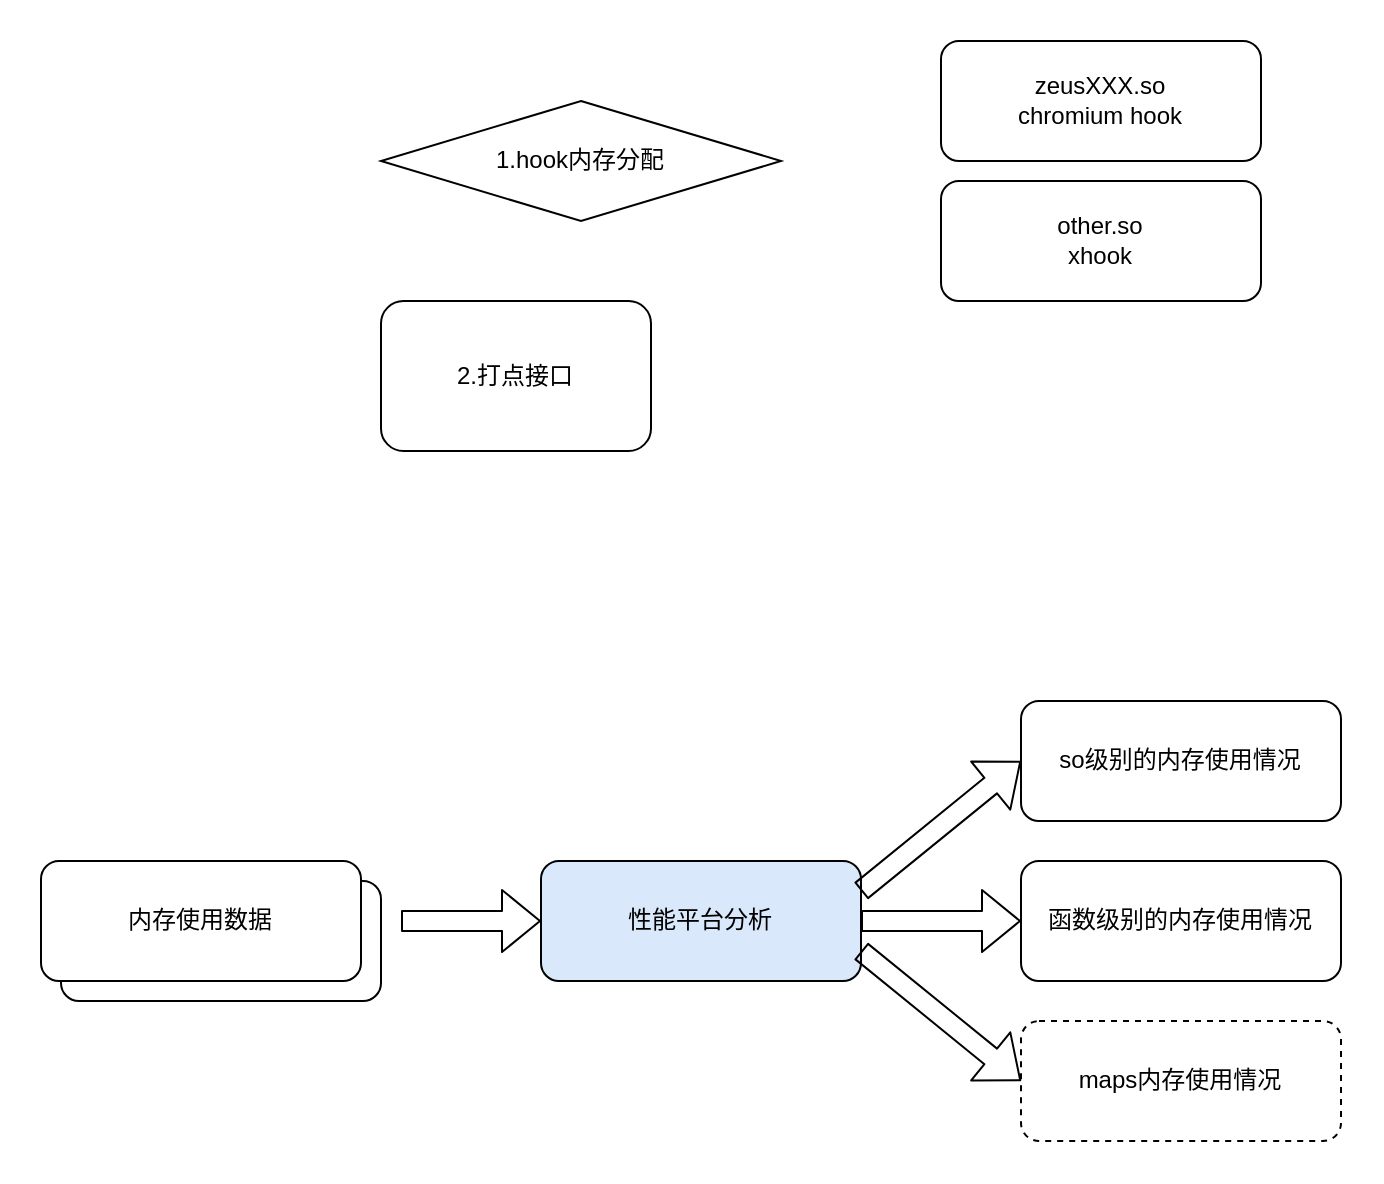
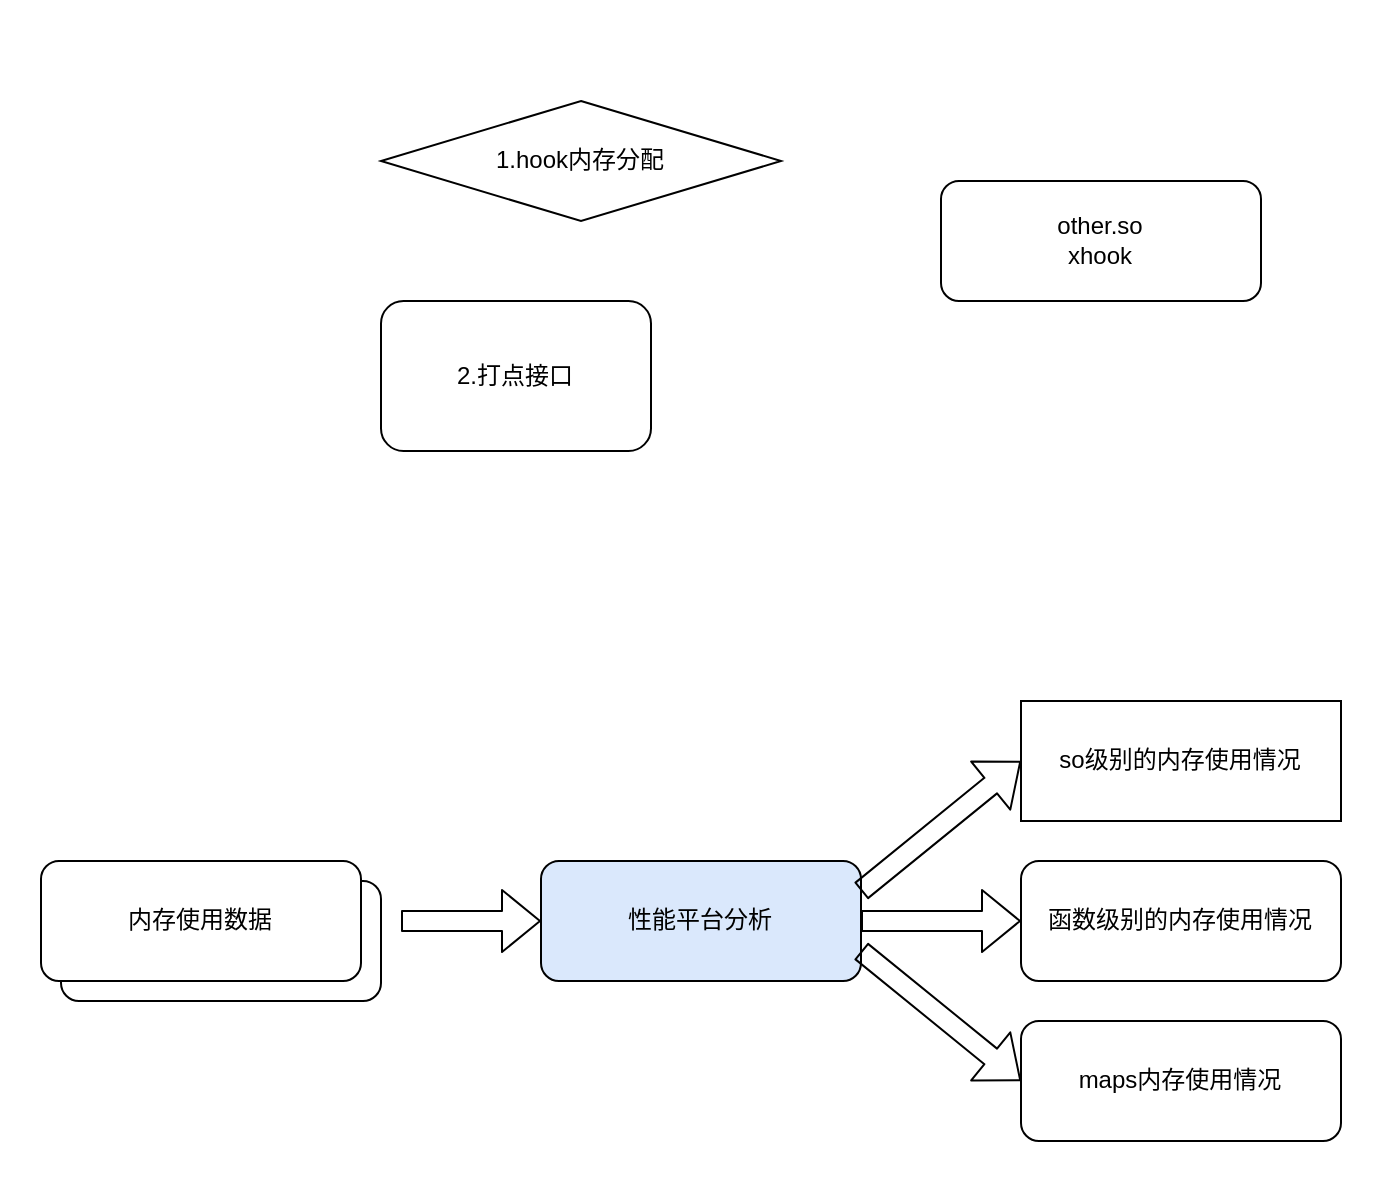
(1101, 101) -> none
(1181, 761) -> (1181, 761)
(1181, 1081) -> (1181, 1081)
